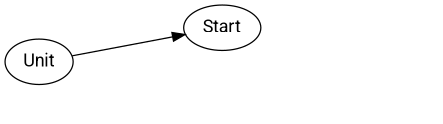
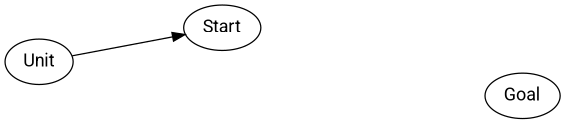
none -> (523, 96)
